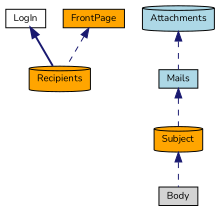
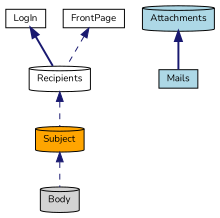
(94, 19) -> (94, 19)
(178, 55) -> (178, 55)
(60, 79) -> (60, 79)
(178, 112) -> (60, 114)
(178, 196) -> (60, 200)
